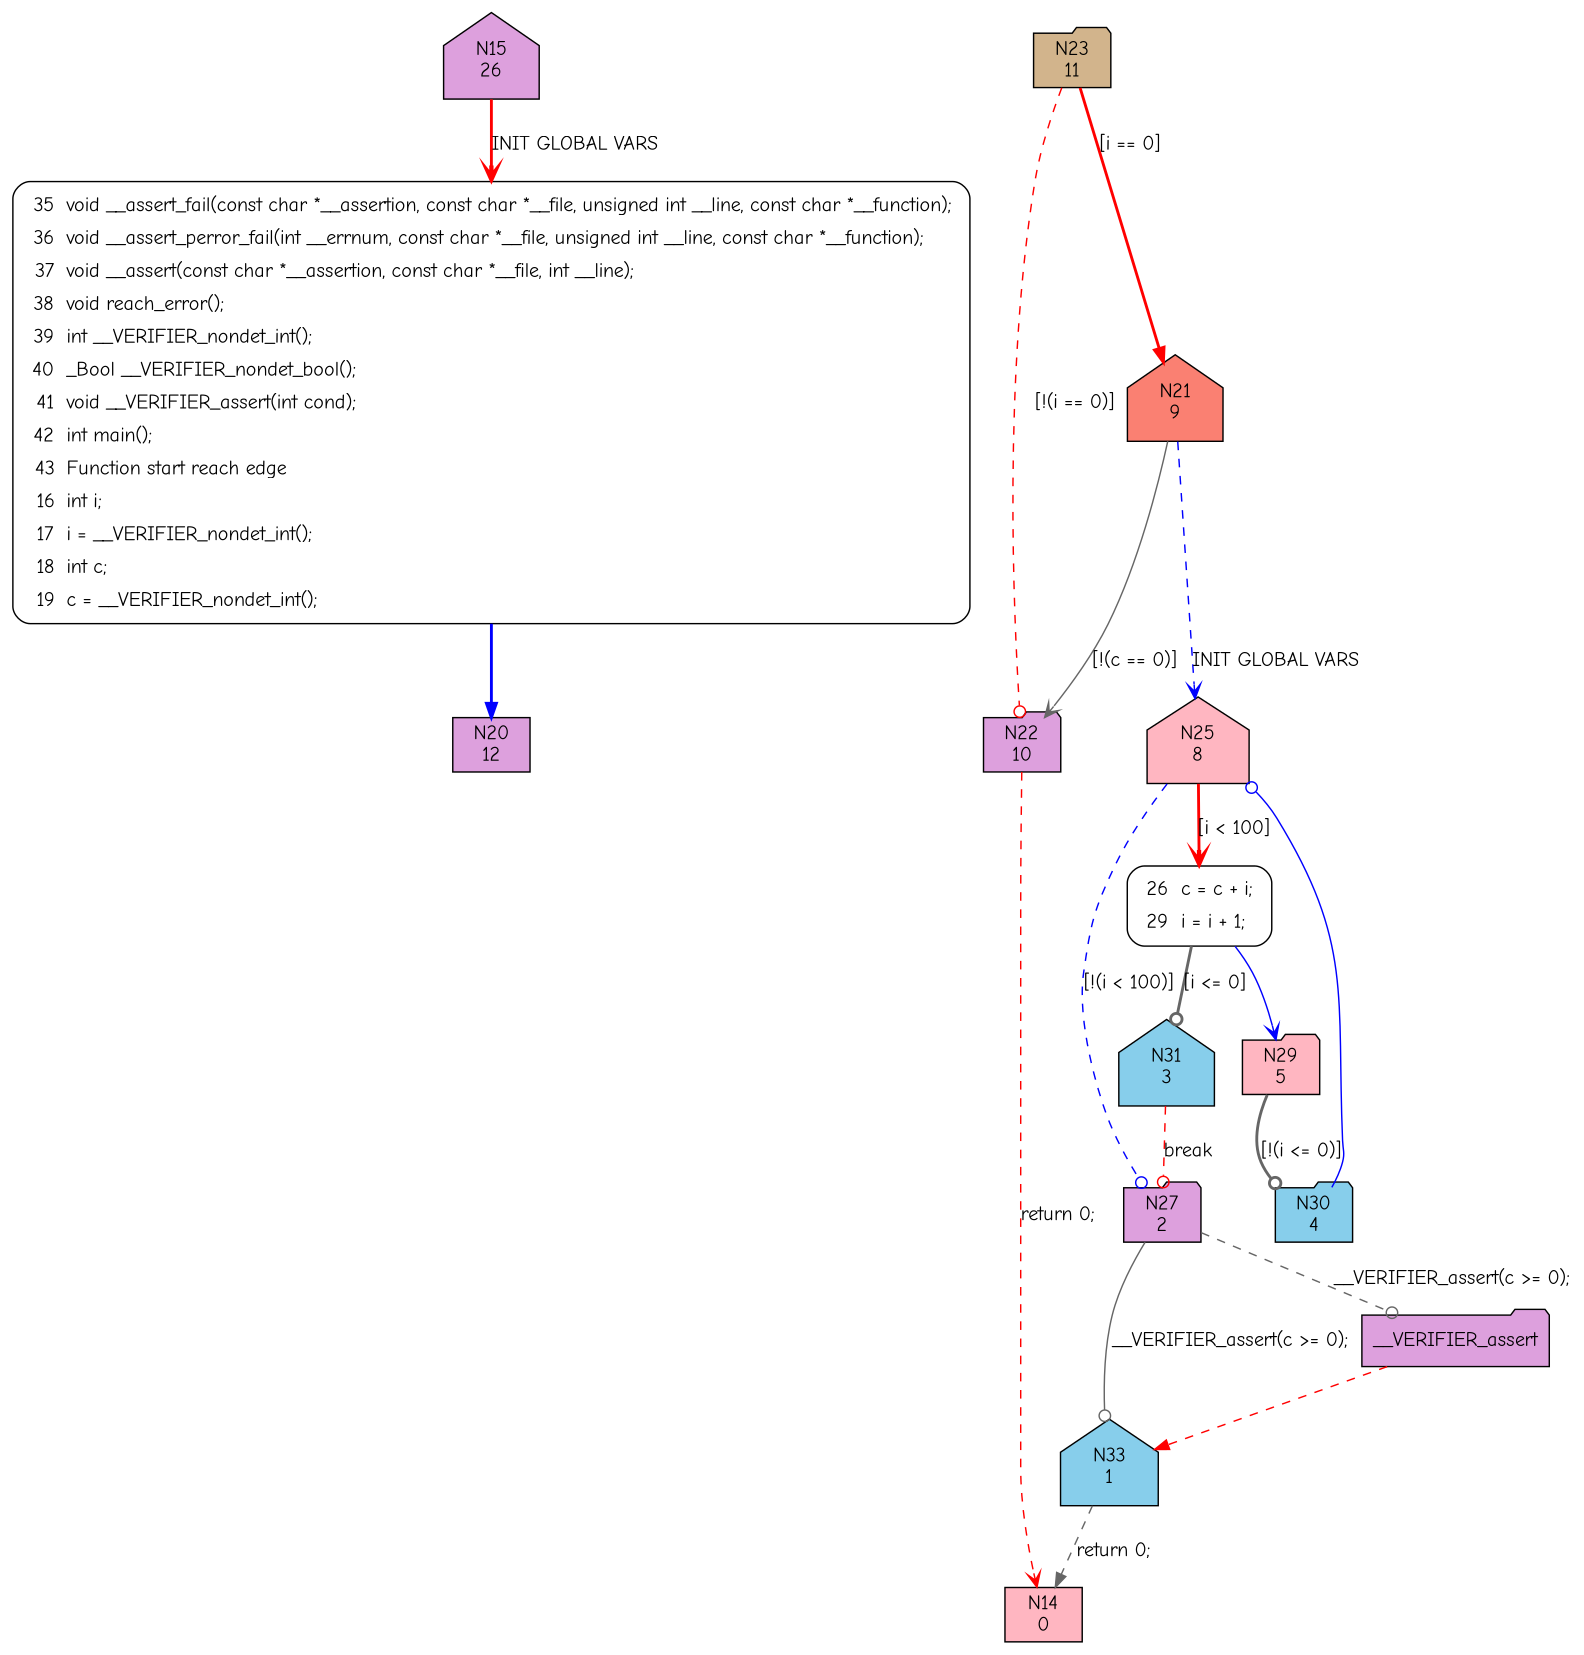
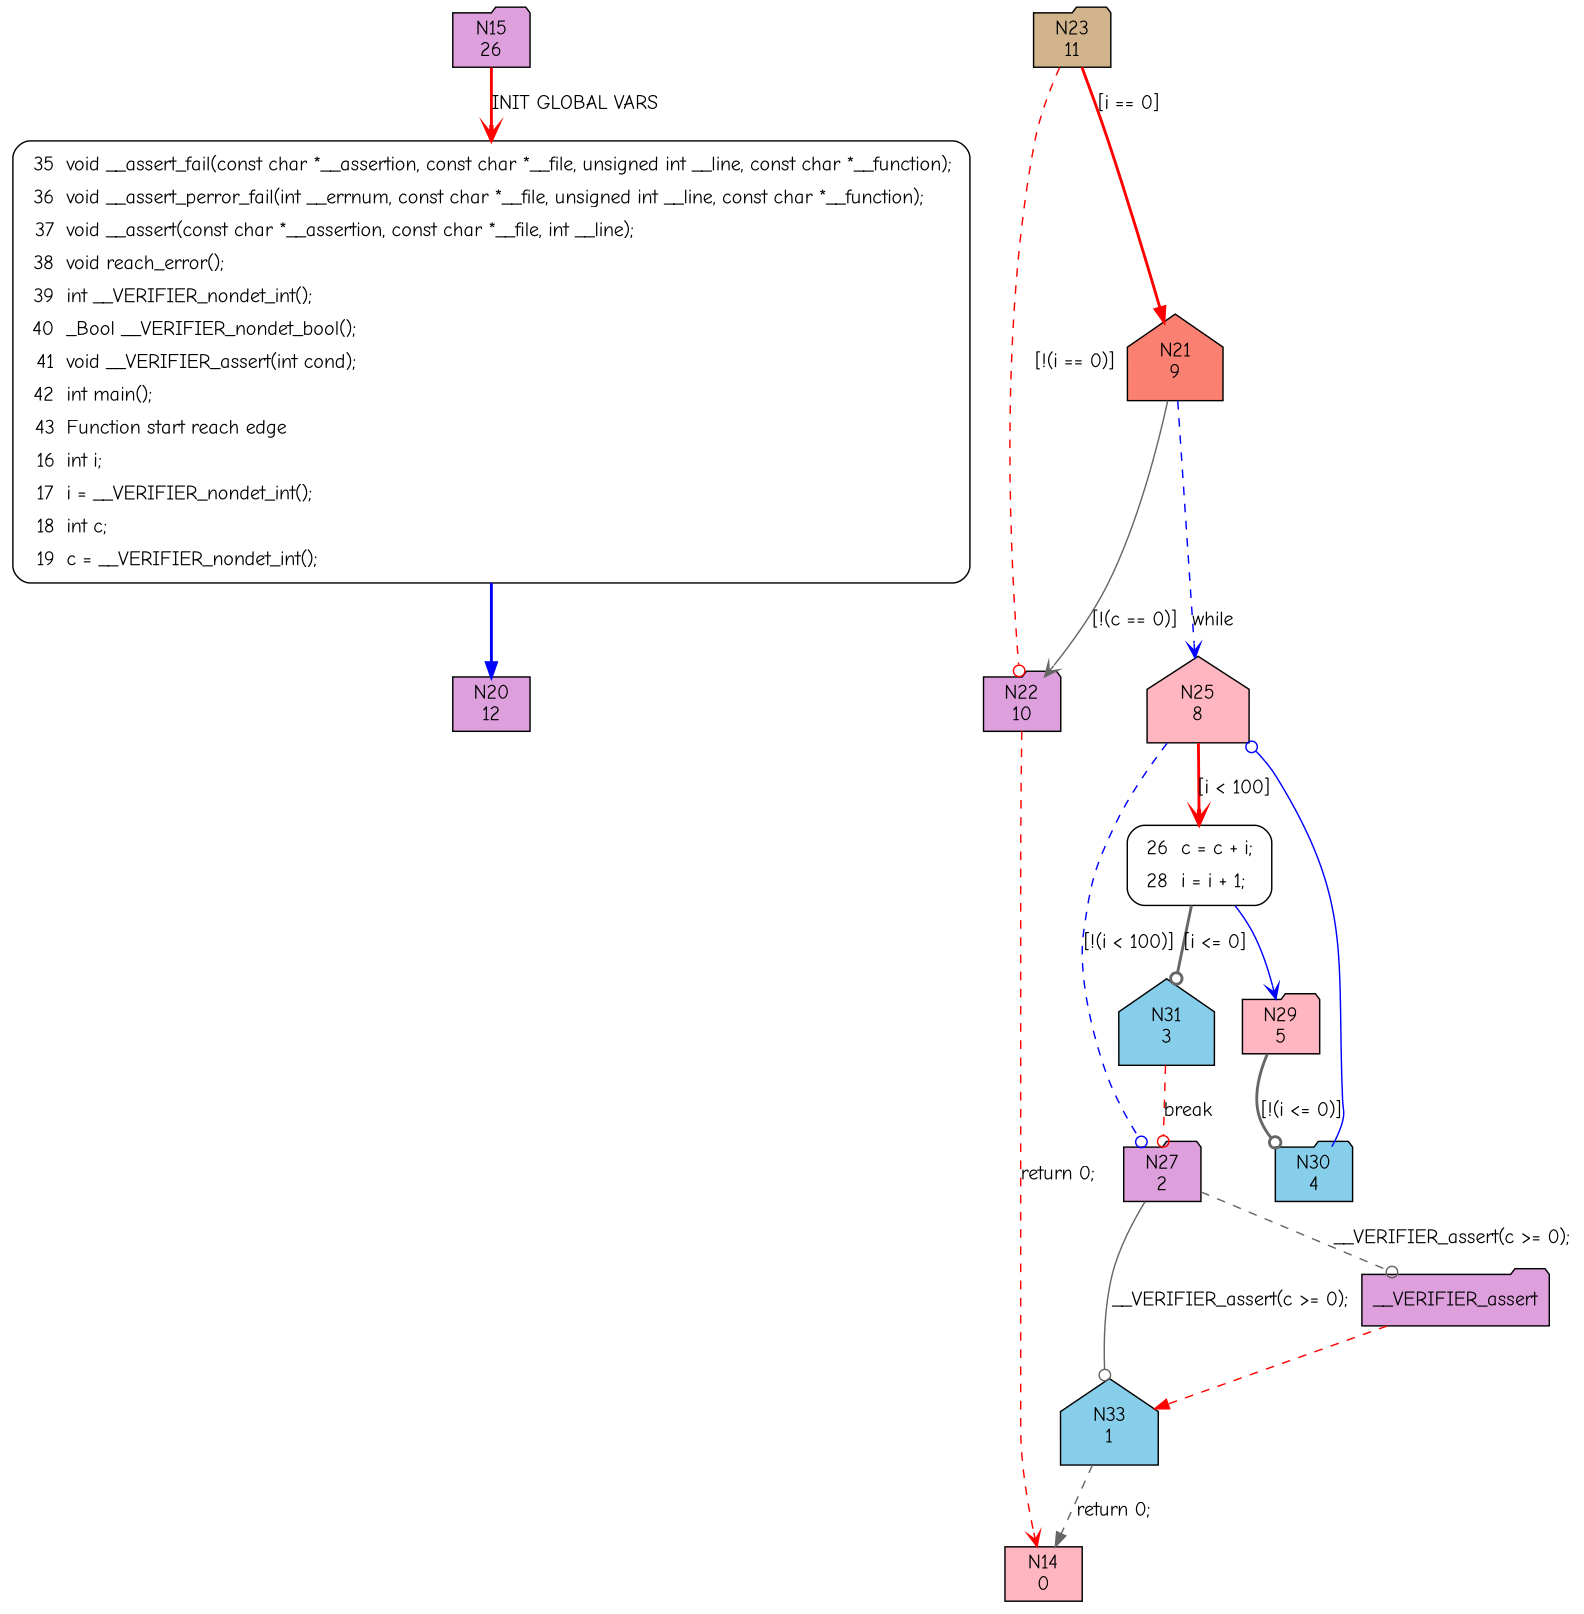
(491, 60) -> (491, 40)
(1276, 661) -> (1213, 620)
(1158, 922) -> (1158, 881)
